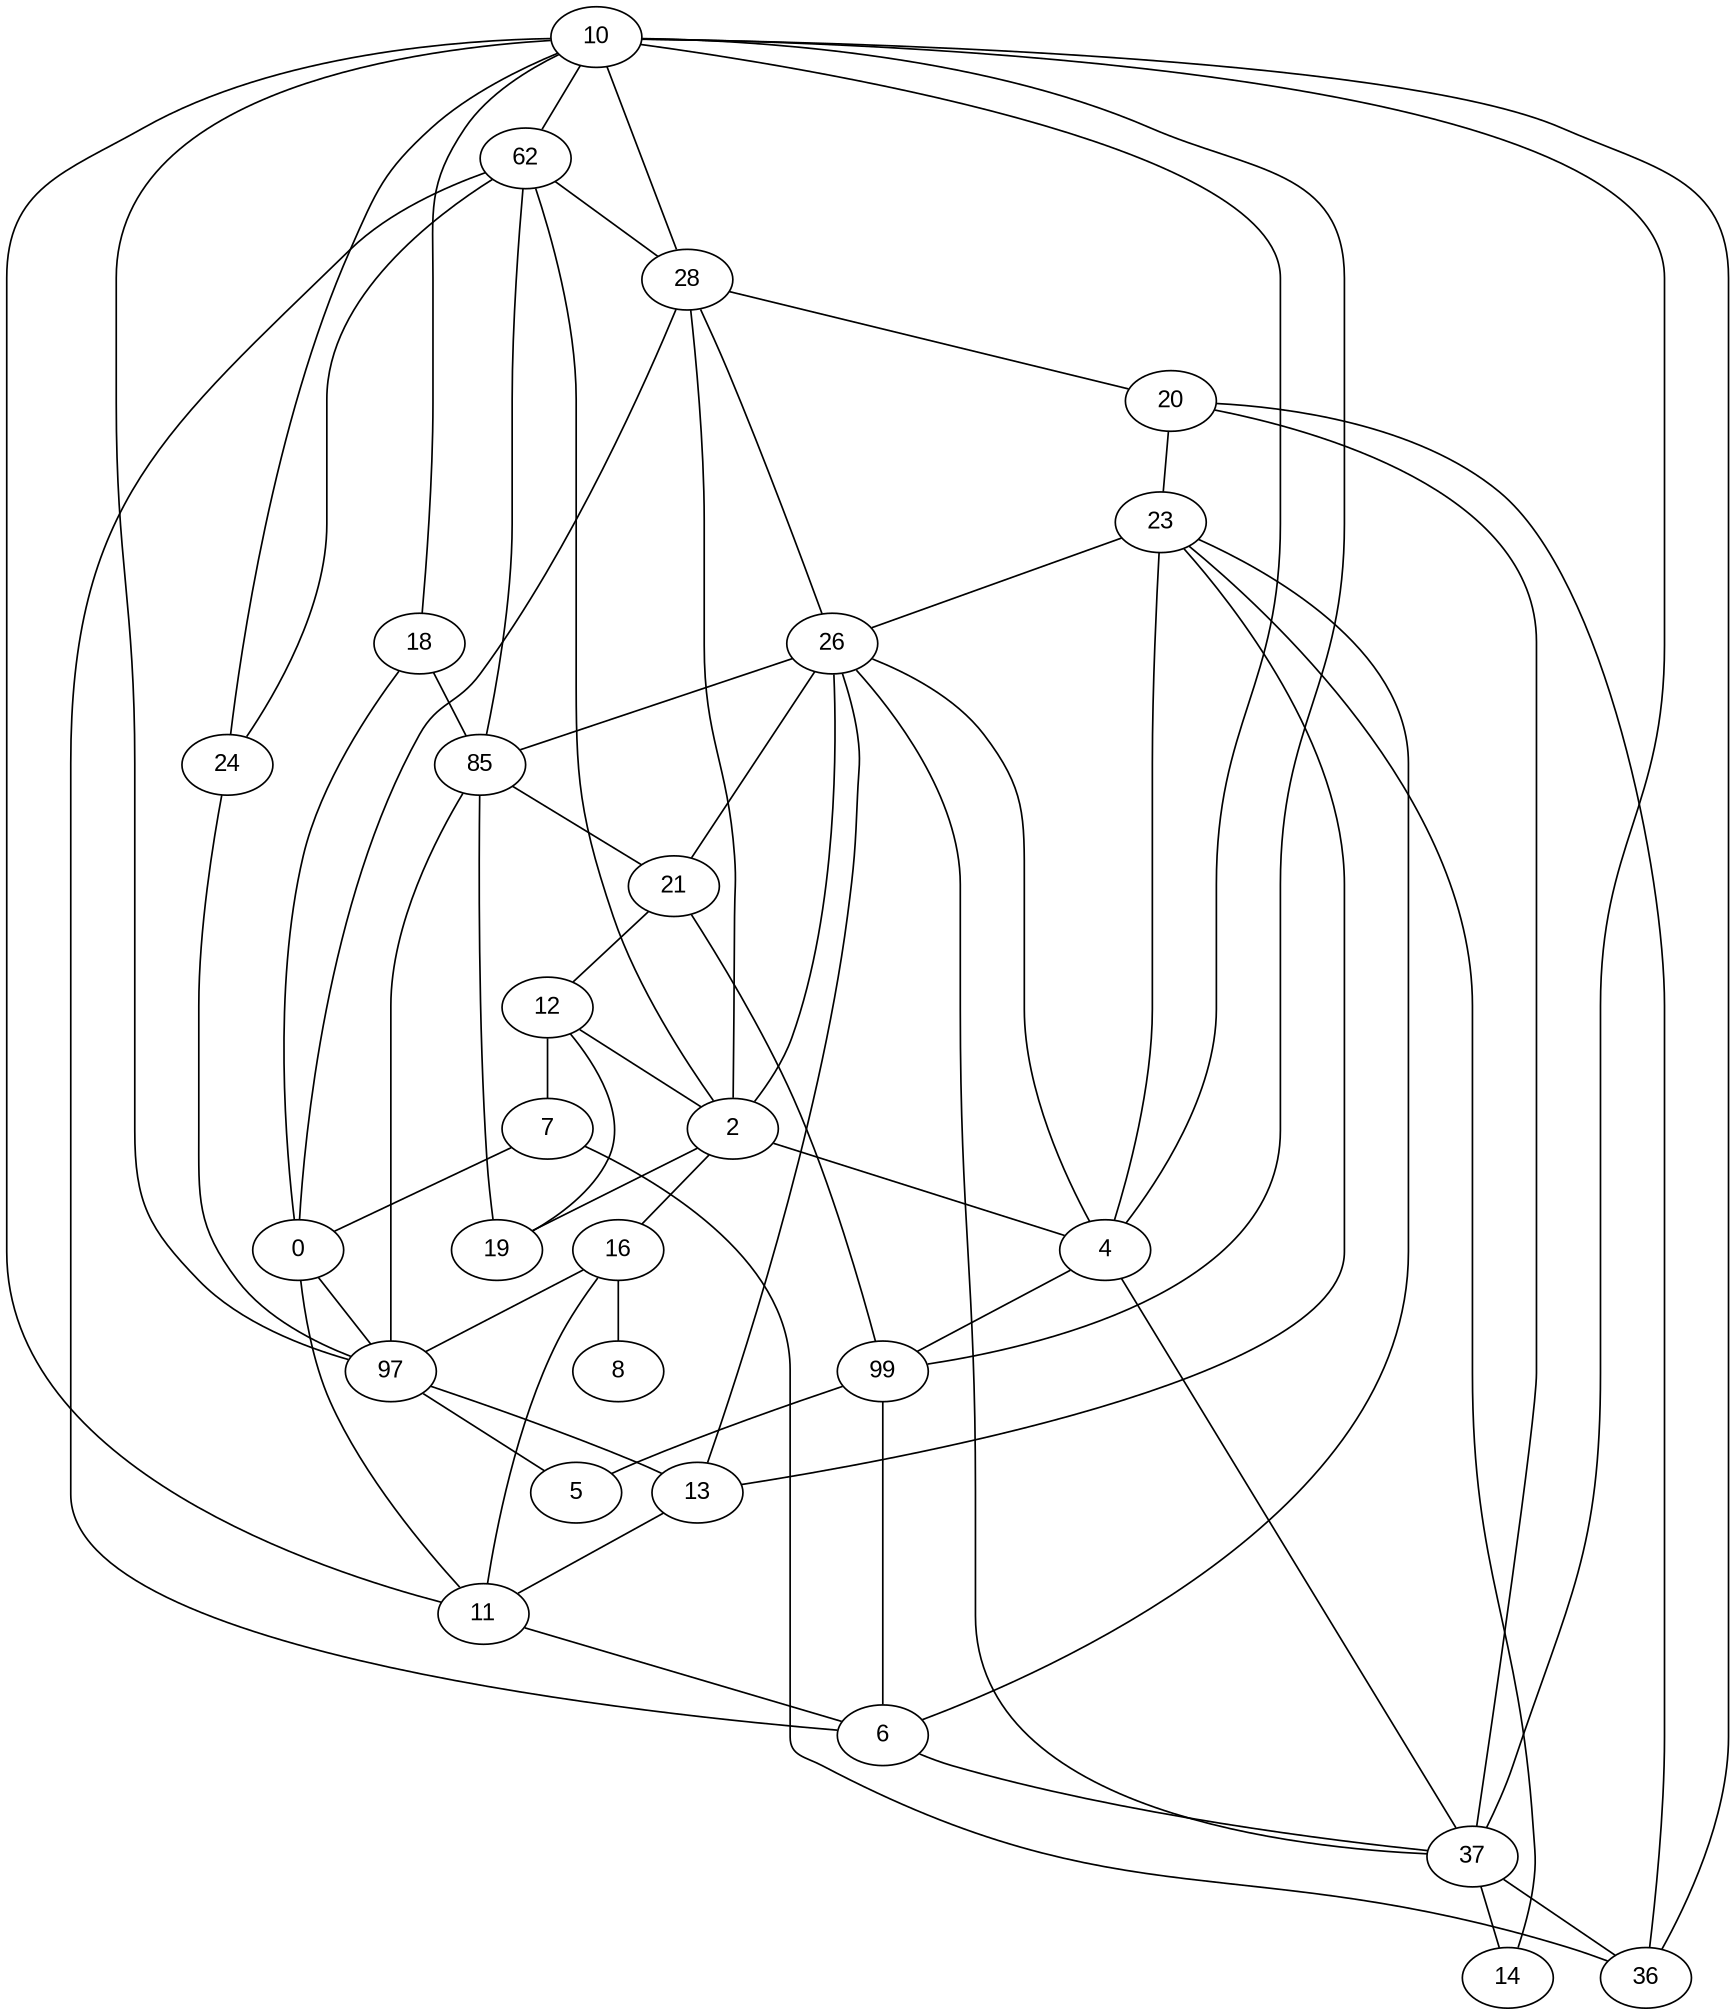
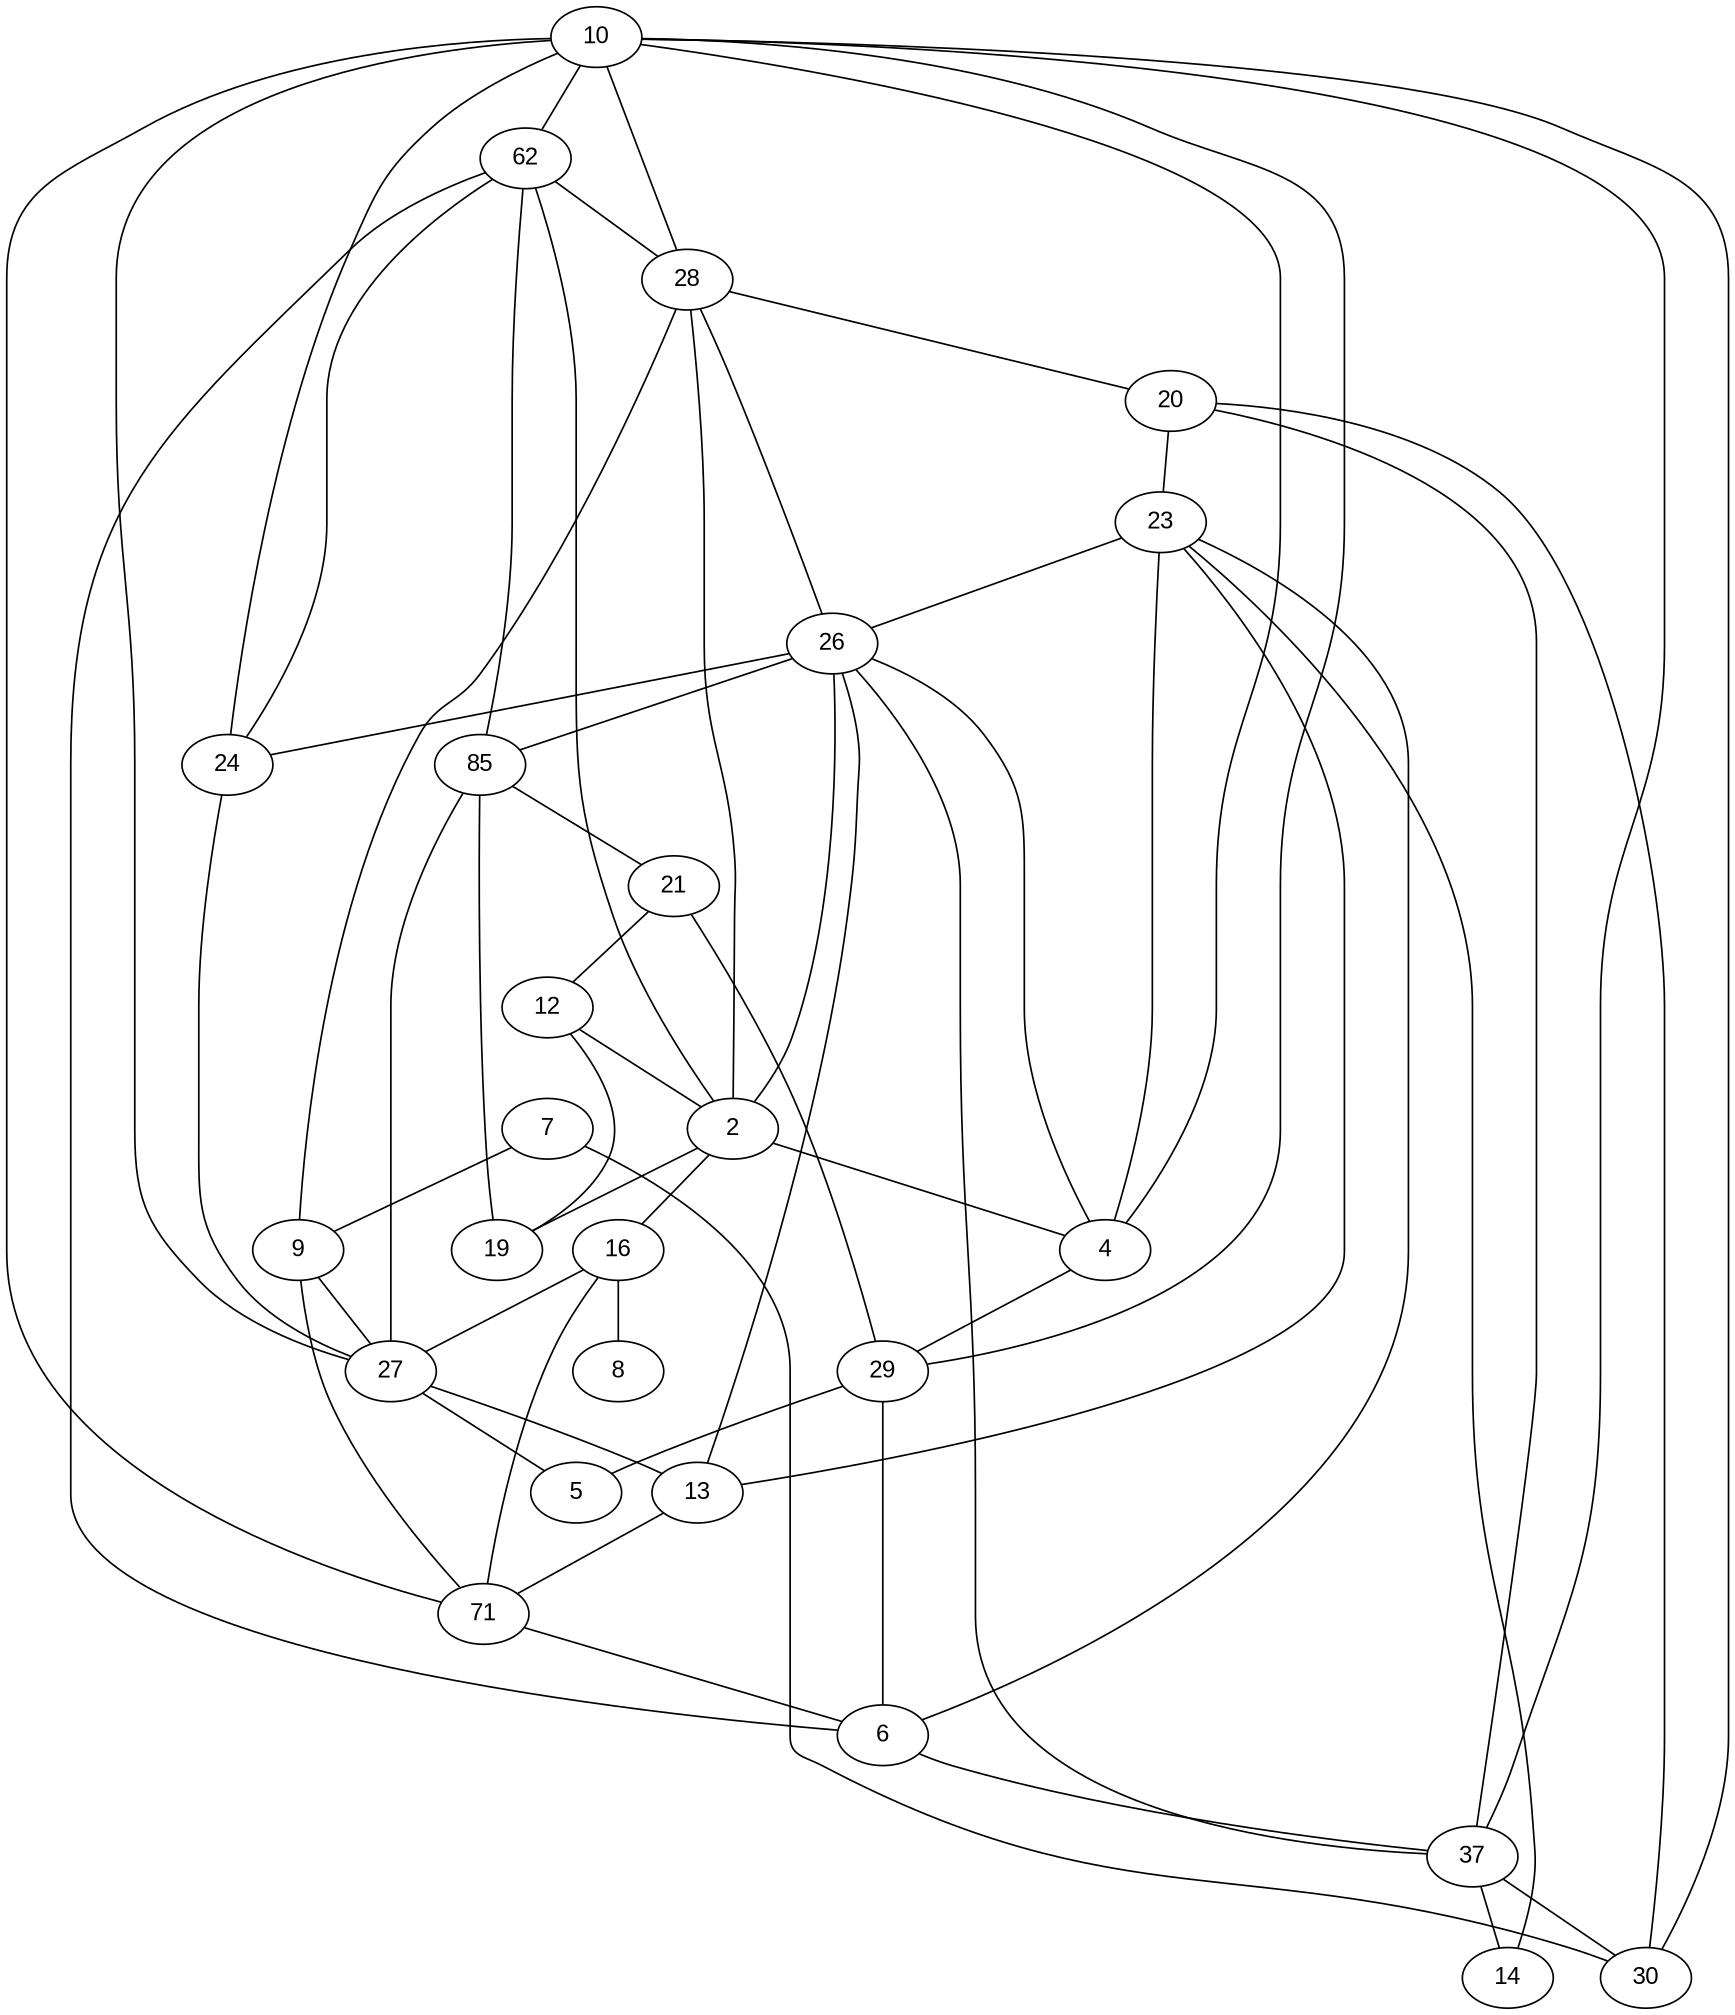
(419, 644) -> none
(753, 765) -> (530, 704)
(548, 1068) -> none
(298, 1250) -> (298, 1250)
(391, 1371) -> (391, 1371)
(883, 1371) -> (883, 1371)
(1289, 1553) -> none
(484, 1614) -> (484, 1614)
(1646, 1978) -> (1646, 1978)
